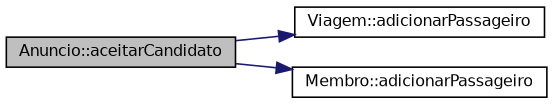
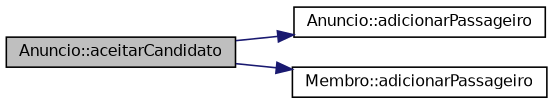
(420, 22) -> (420, 22)
